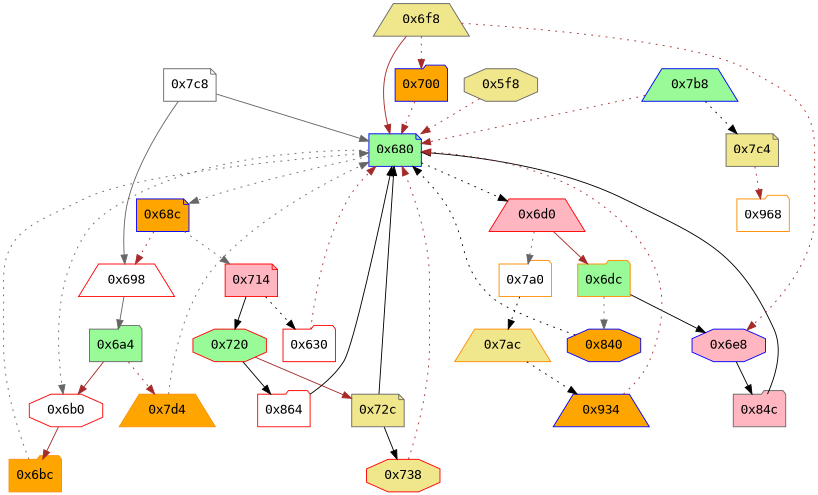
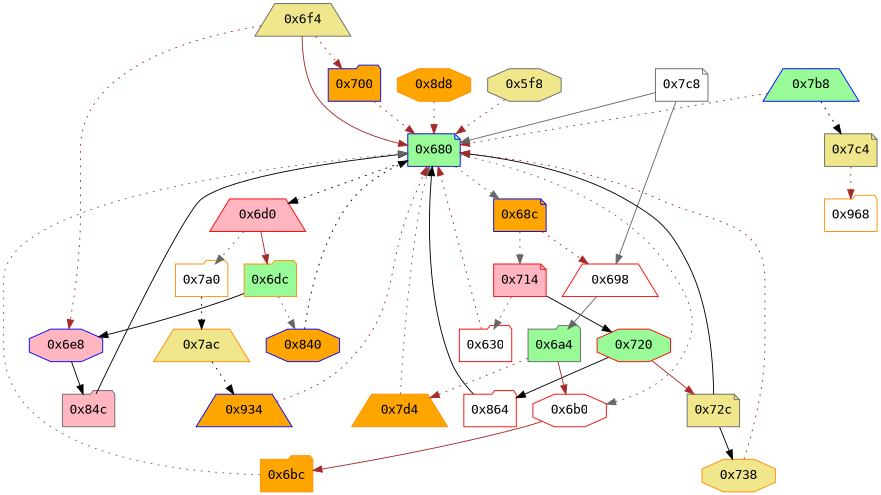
(421, 20) -> (303, 20)
none -> (434, 85)
(277, 310) -> (505, 309)
(403, 476) -> (739, 476)
